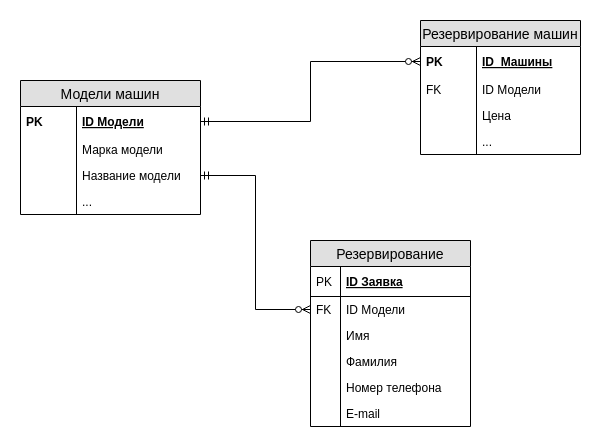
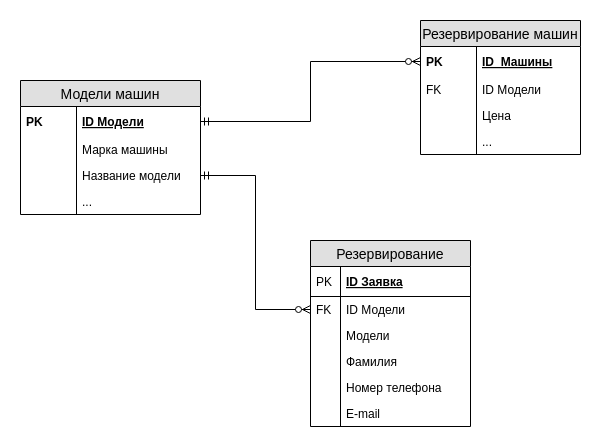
(121, 150) -> (121, 150)
(356, 336) -> (366, 336)
